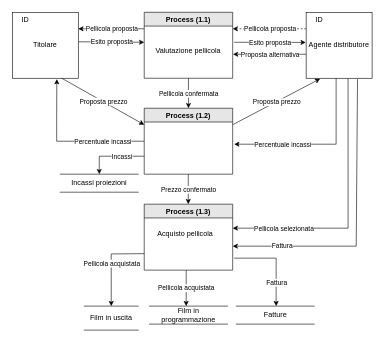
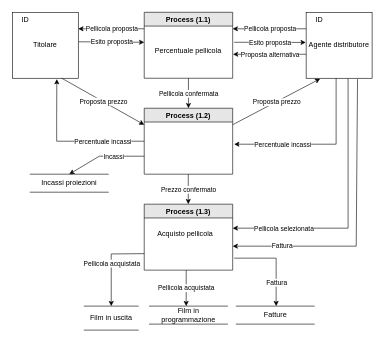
(300, 29) -> (300, 29)
(188, 51) -> (188, 51)
(99, 183) -> (69, 183)
